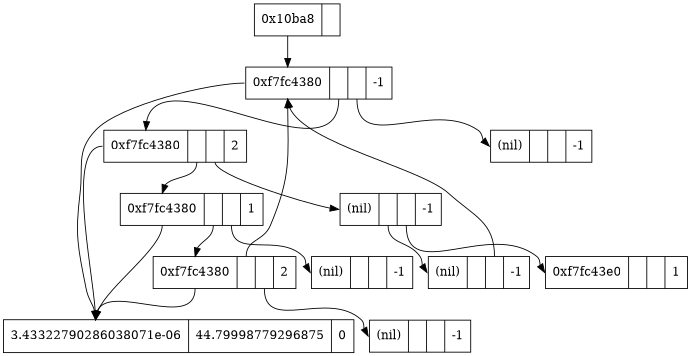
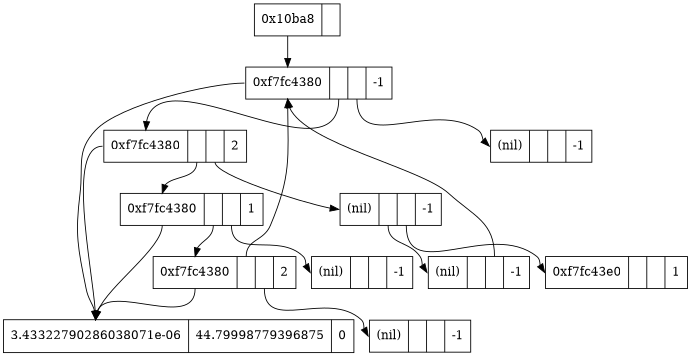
(260, 336) -> (260, 336)
